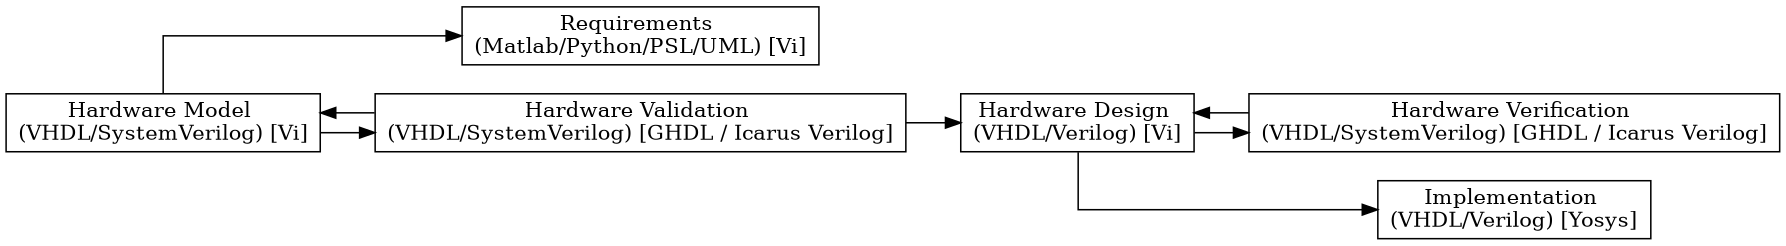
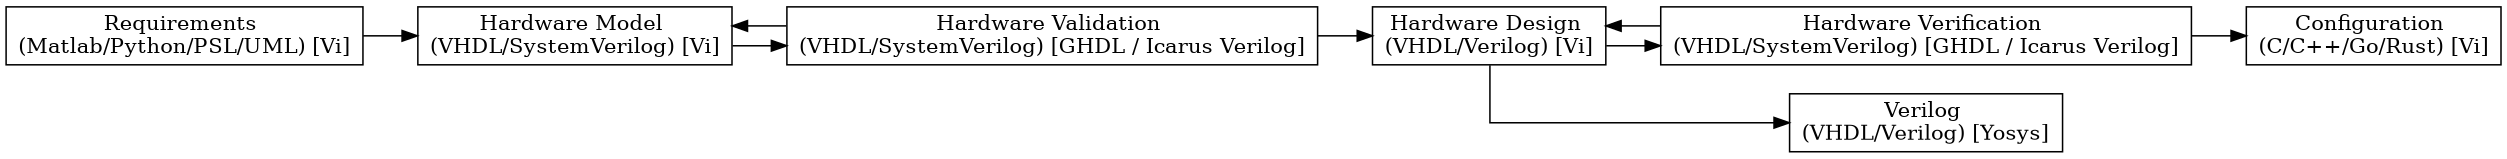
(276, 36) -> (383, 36)
none -> (2374, 36)
(1514, 210) -> (1926, 123)
